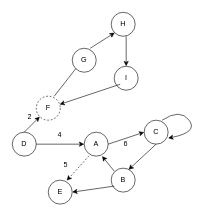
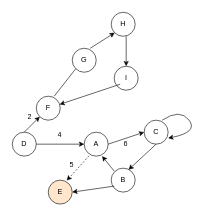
(48, 108) -> (48, 108)
(66, 165) -> (72, 165)
(60, 192) -> (60, 192)
